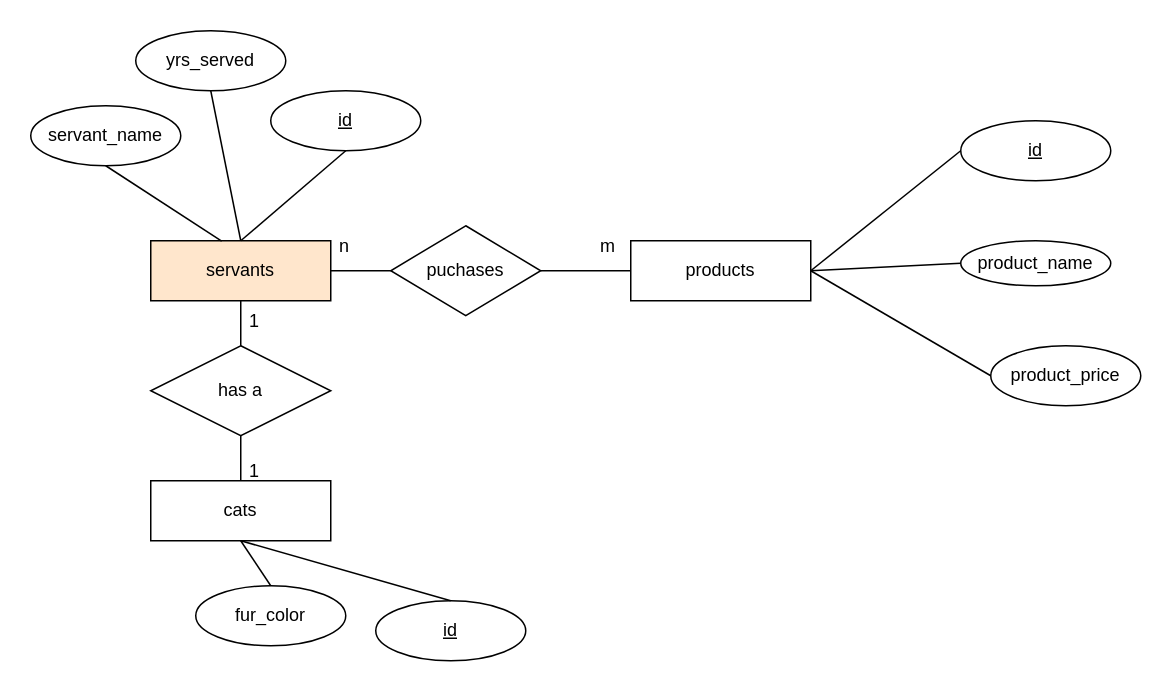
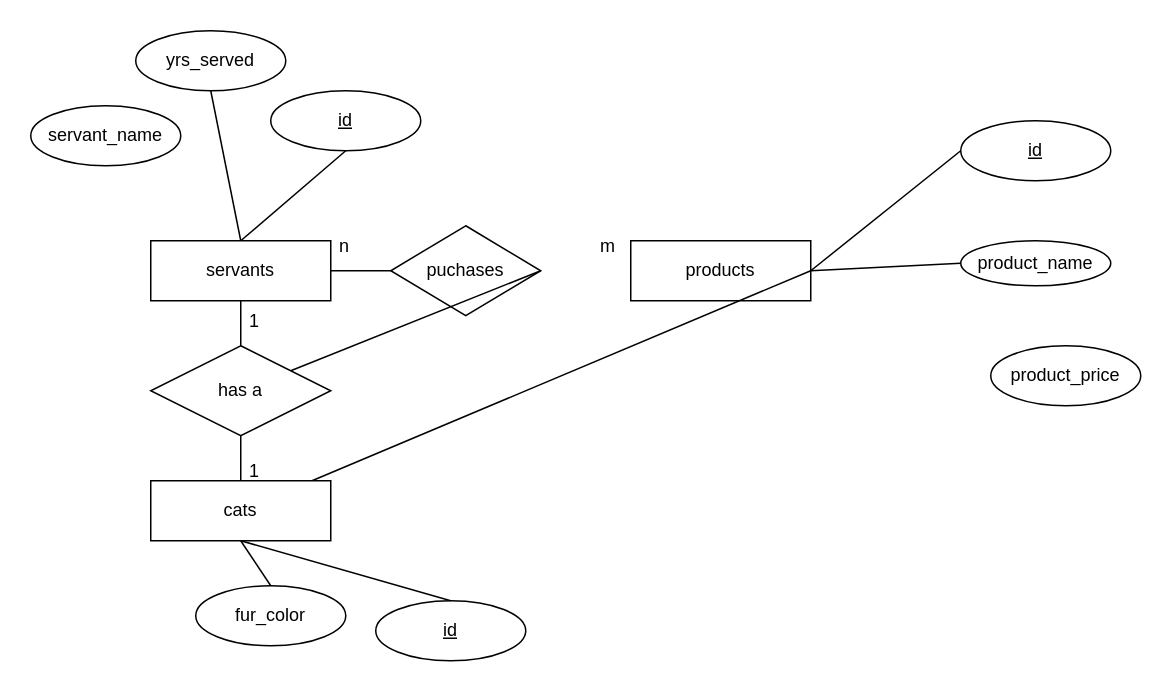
(164, 203) -> none
(241, 271) -> (241, 271)
(586, 271) -> (416, 321)
(902, 324) -> (561, 376)
